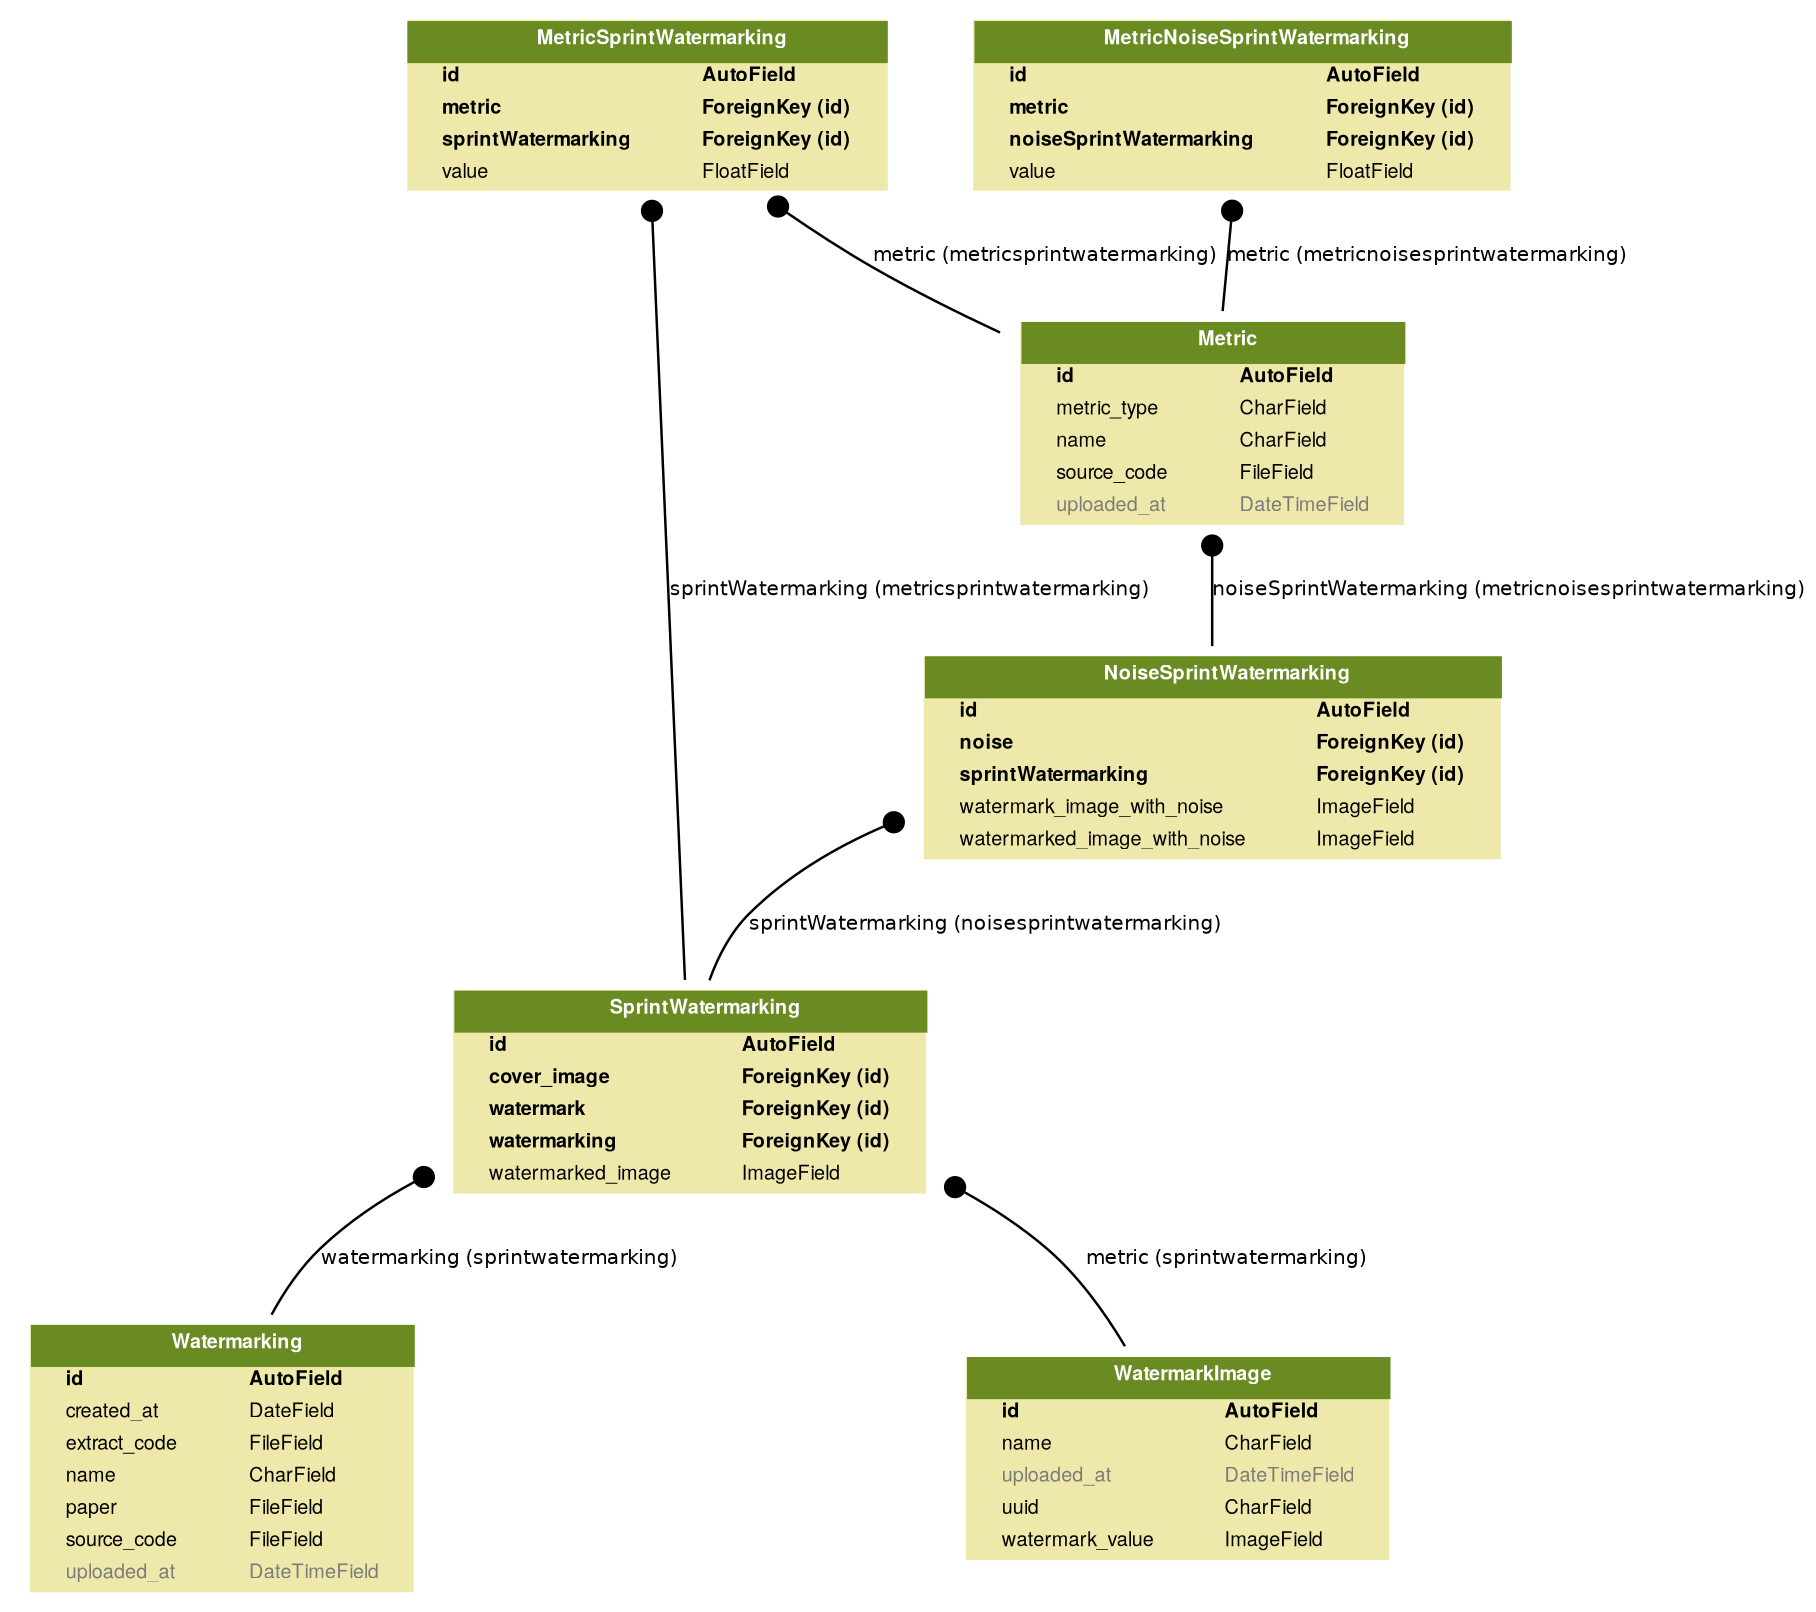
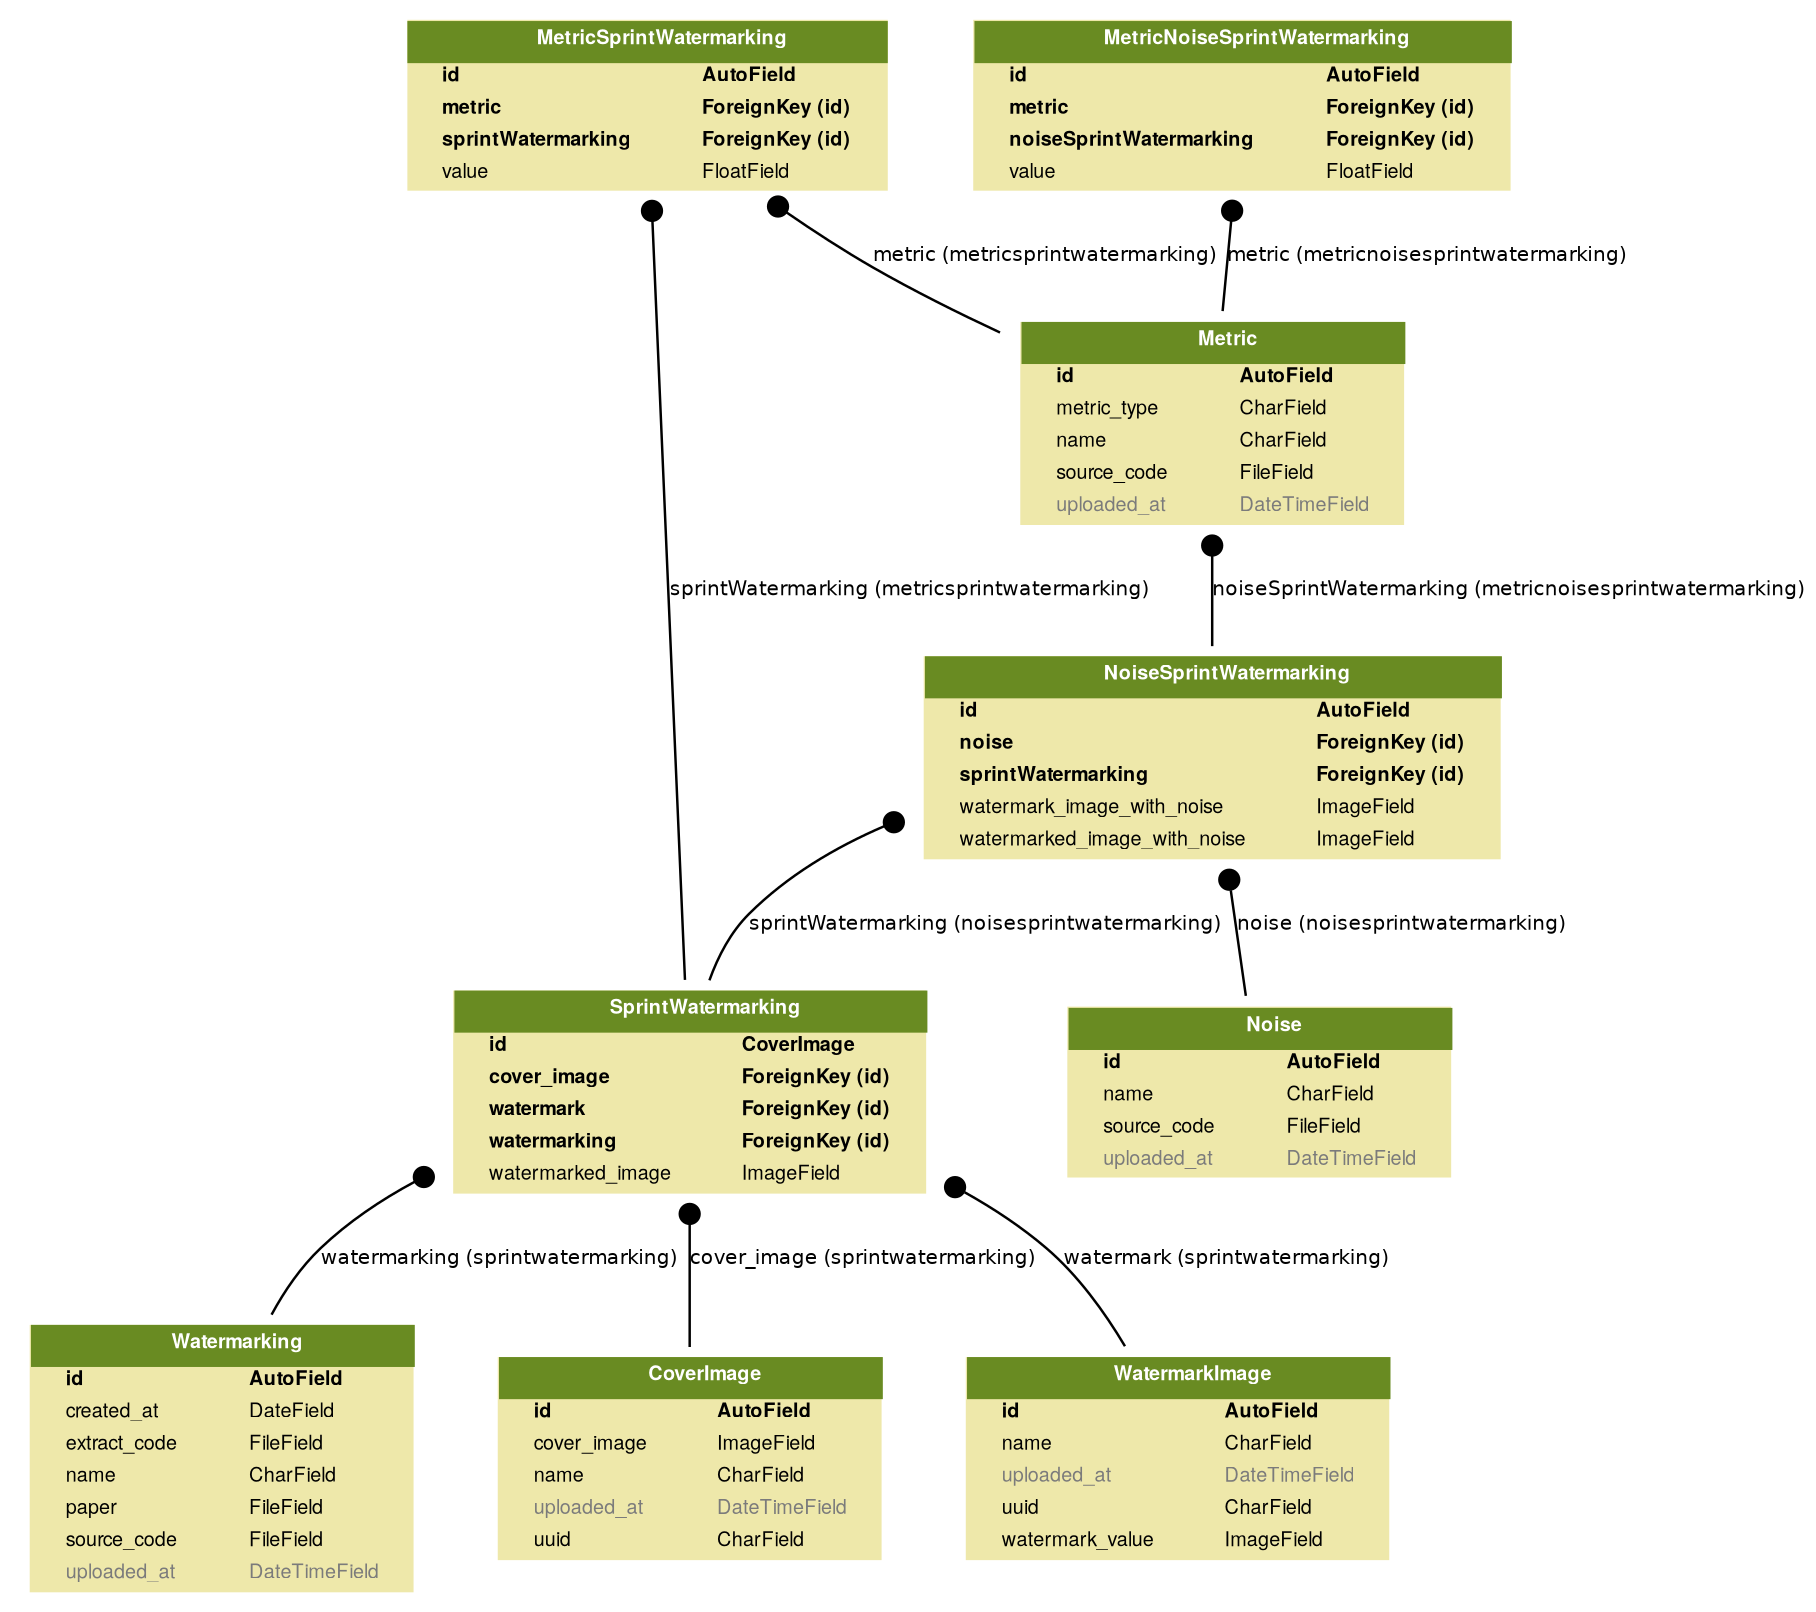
(790, 1045) -> (799, 1045)
none -> (1259, 1092)
(1227, 1259) -> (1227, 1259)
none -> (690, 1459)
